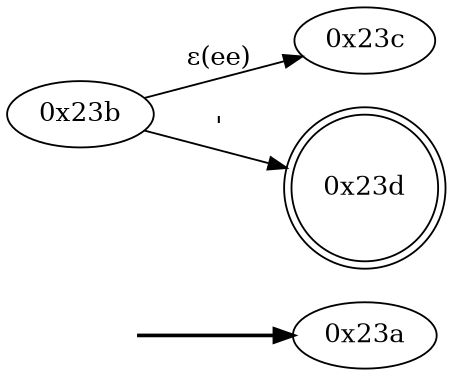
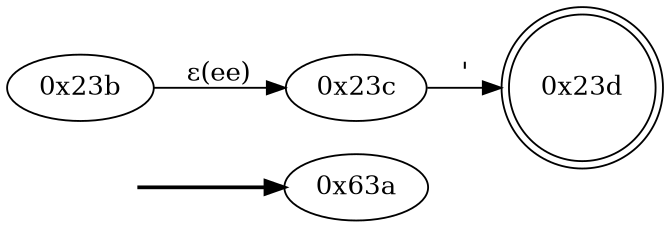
(207, 147) -> (455, 88)
(365, 335) -> (356, 187)
